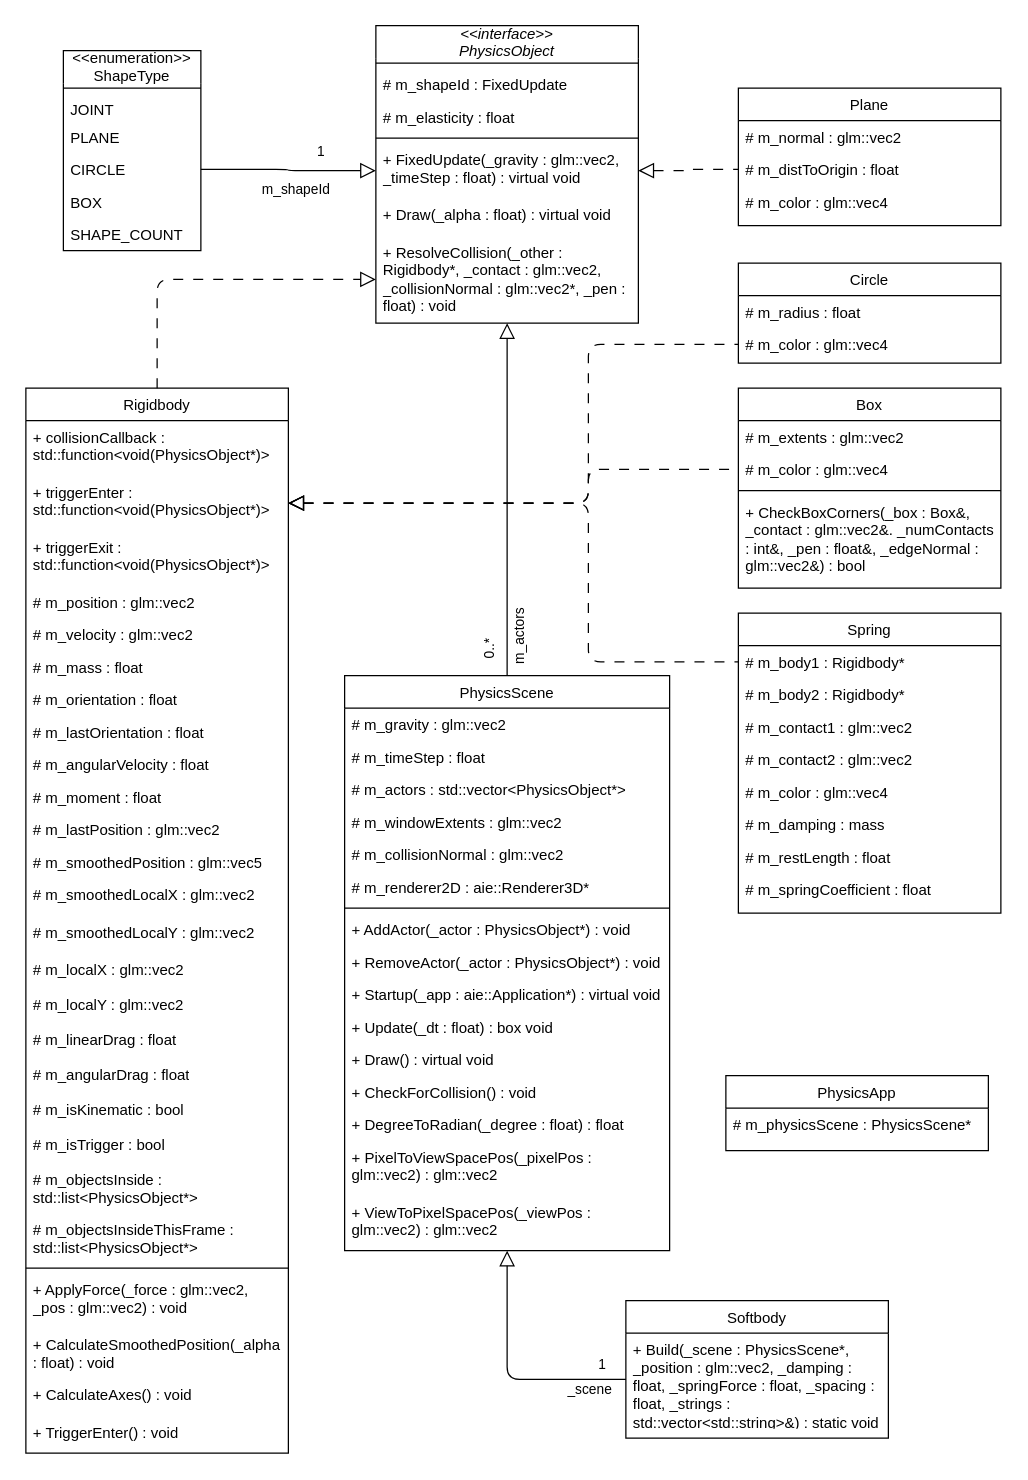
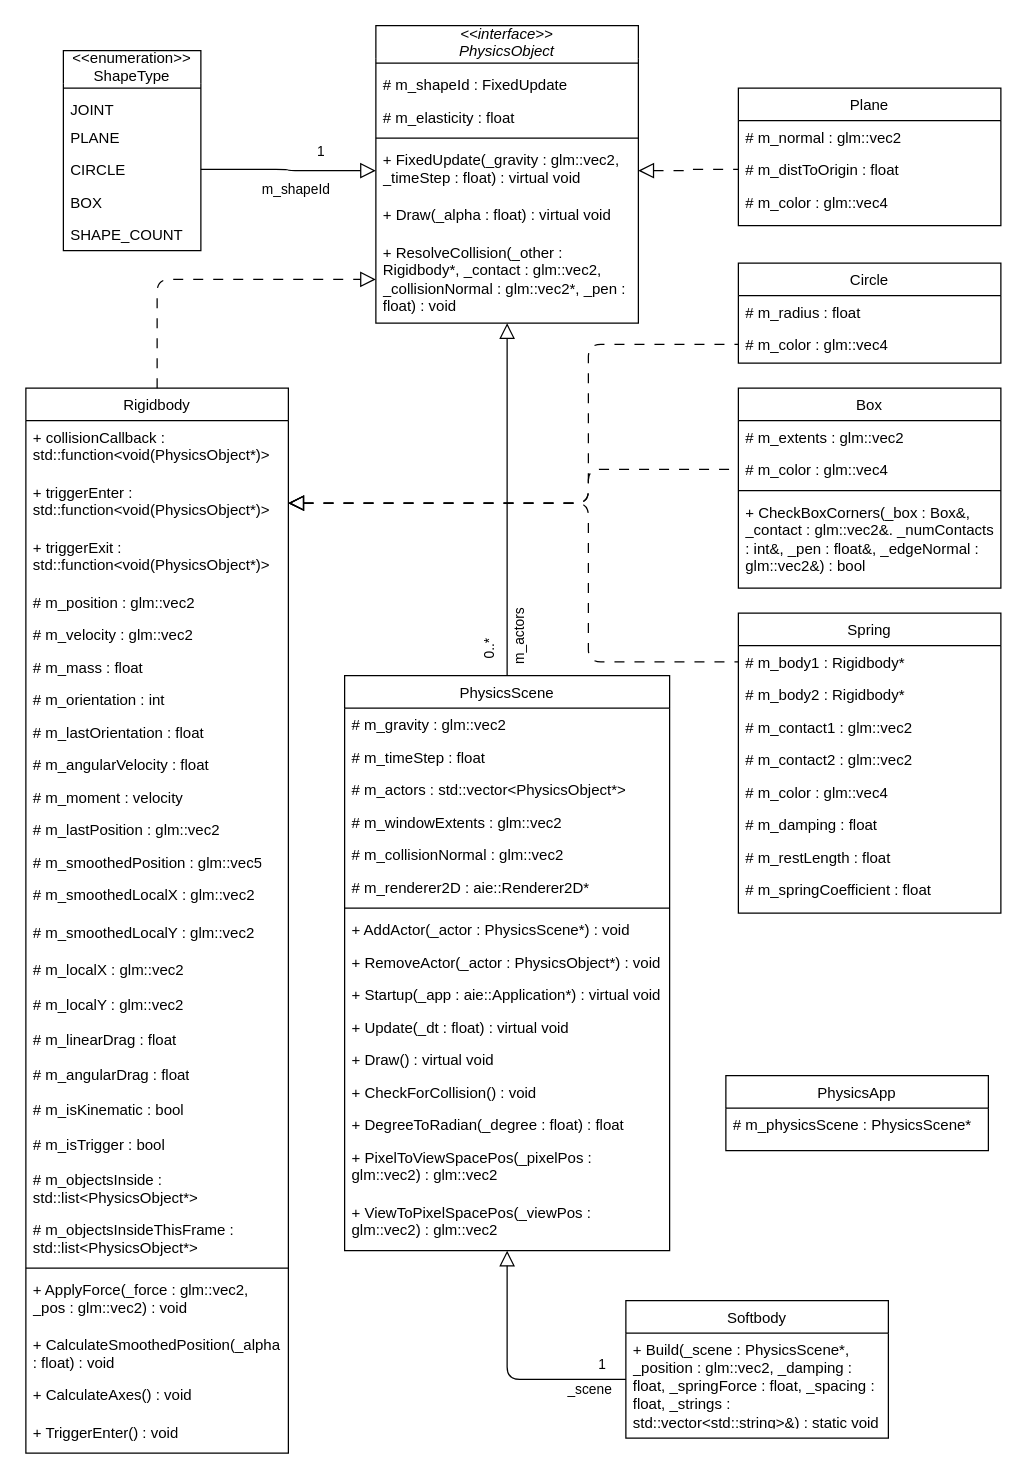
(115, 700) -> (107, 700)
(98, 798) -> (109, 798)
(811, 825) -> (813, 825)
(476, 888) -> (476, 888)
(508, 940) -> (507, 931)
(467, 1028) -> (480, 1028)
